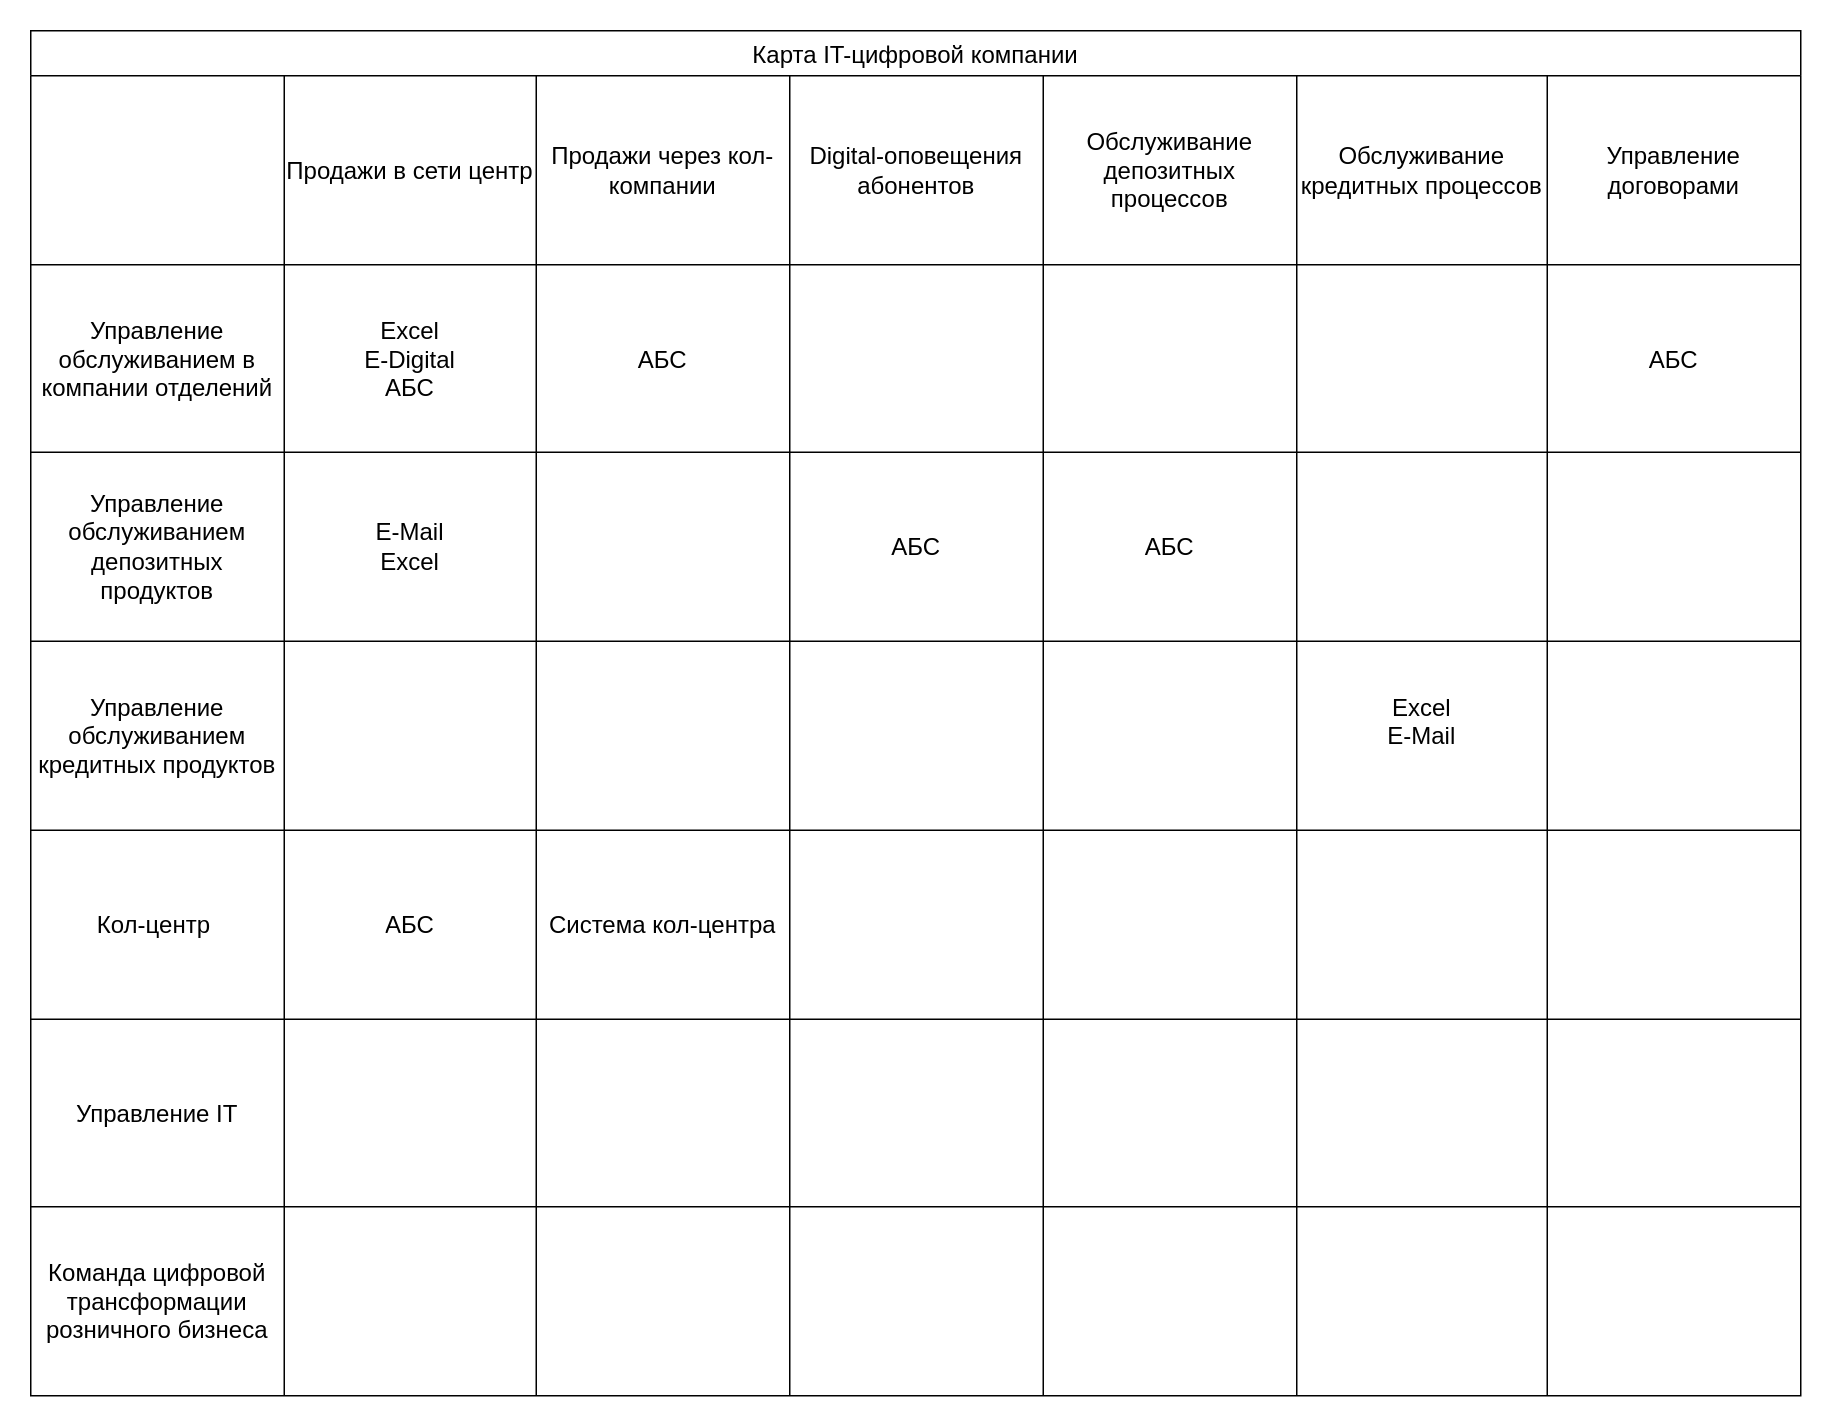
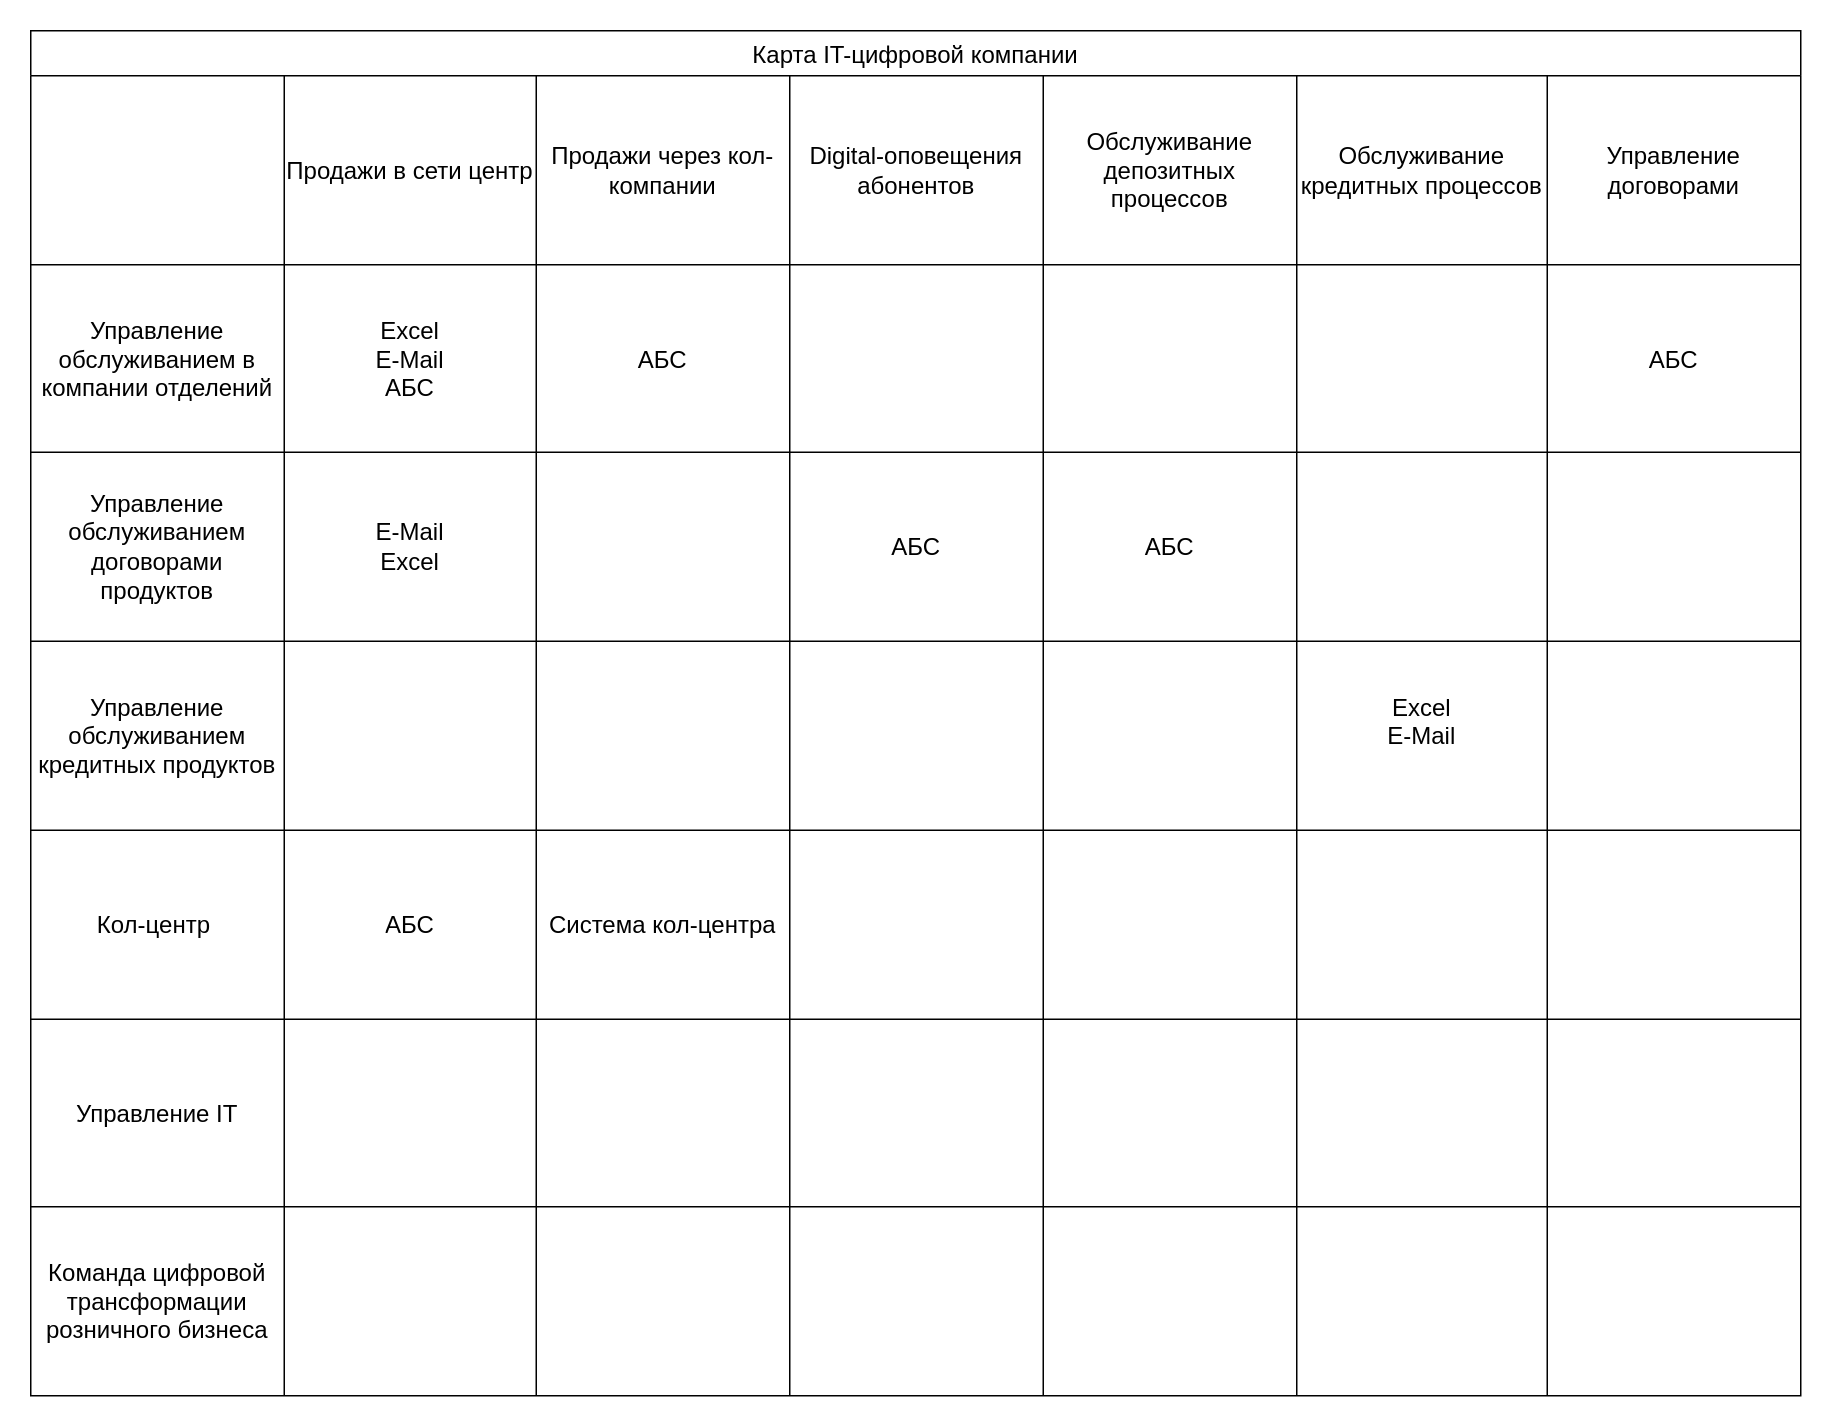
(410, 359) -> (410, 359)
(158, 547) -> (158, 547)
